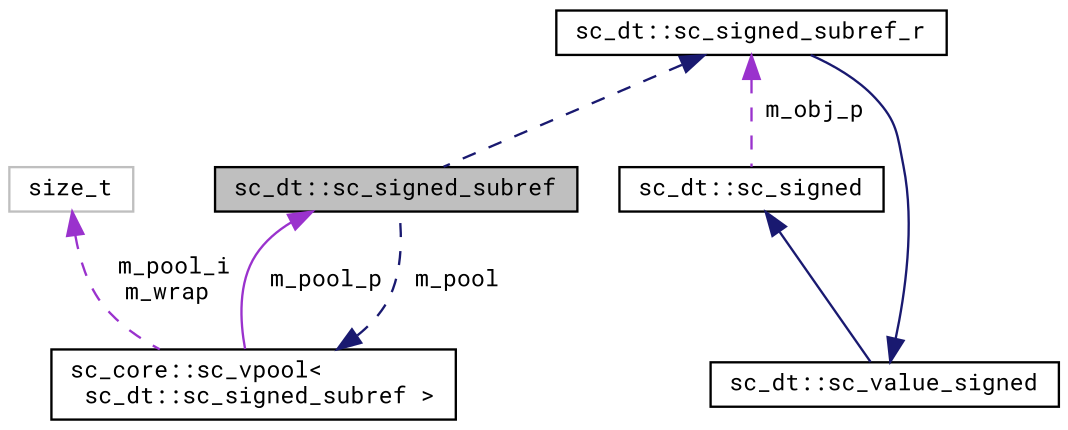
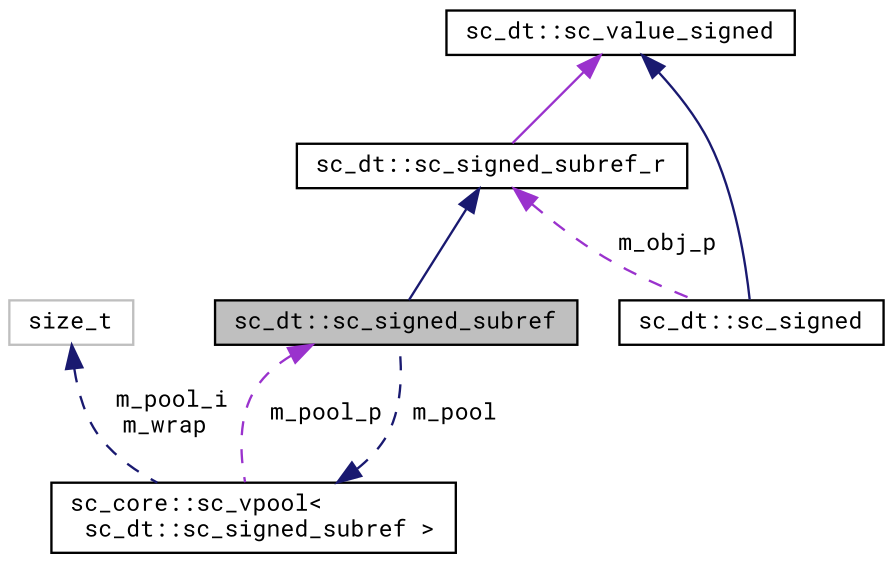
(563, 116) -> (438, 255)
(905, 176) -> (548, 108)
(246, 277) -> (246, 410)
(825, 297) -> (724, 178)
(102, 304) -> (100, 437)
